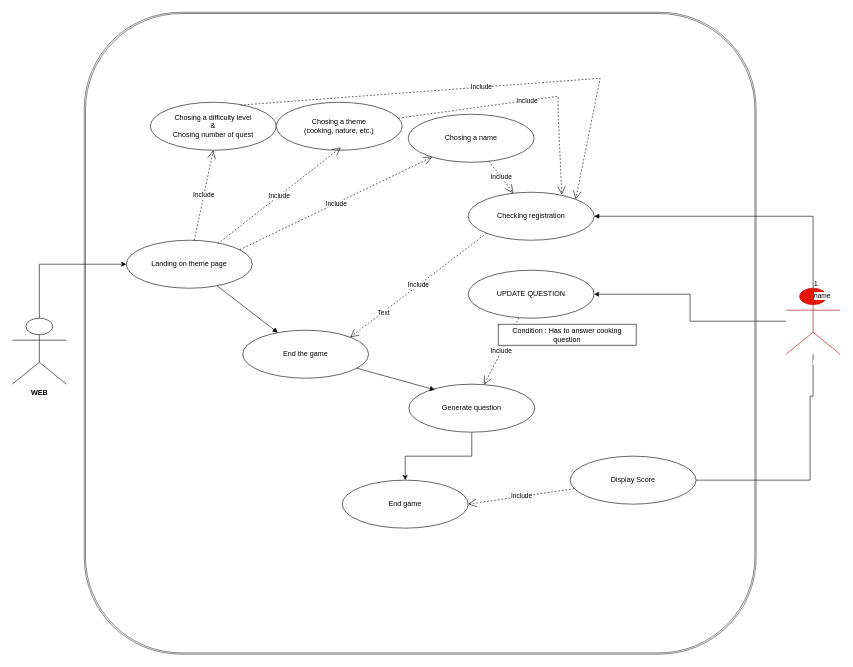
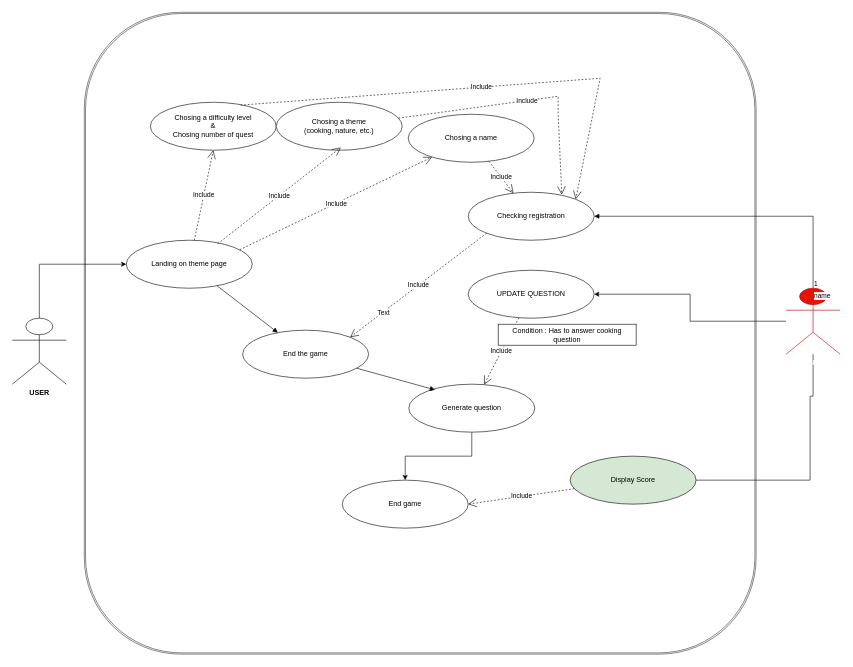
(40, 393) -> (40, 393)
(633, 480) -> (633, 480)
